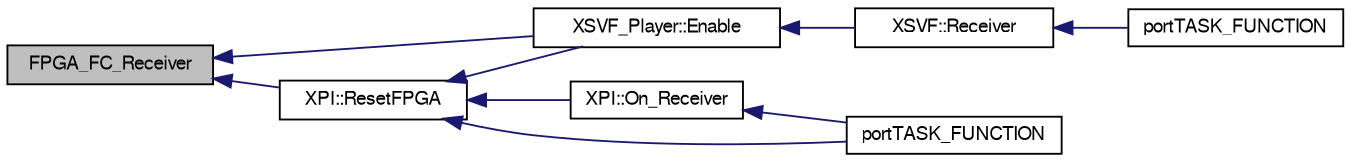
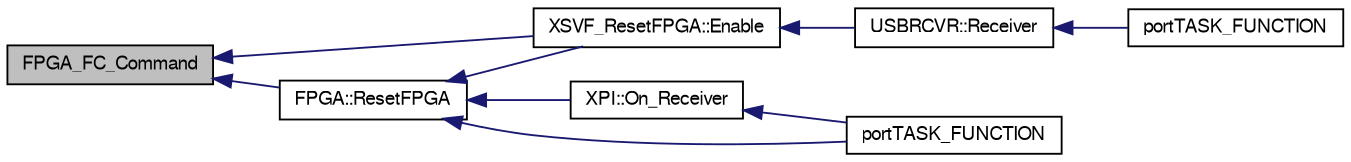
(657, 28) -> (657, 28)
(954, 28) -> (954, 28)
(110, 65) -> (110, 65)
(373, 100) -> (373, 100)
